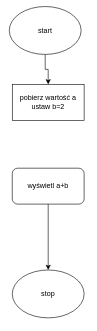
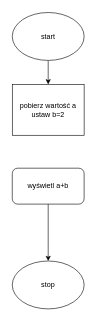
(45, 30) -> (48, 36)
(48, 102) -> (48, 110)
(48, 294) -> (48, 285)
